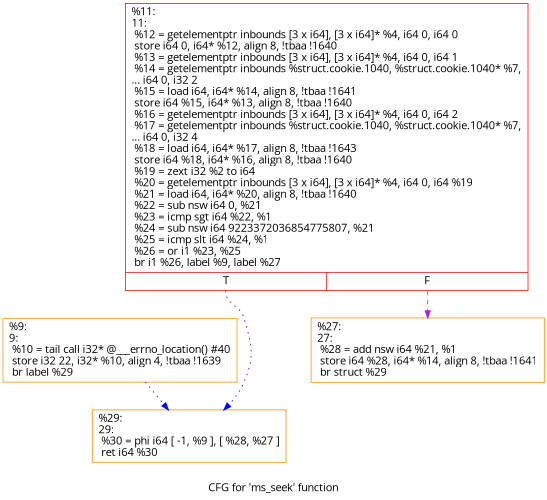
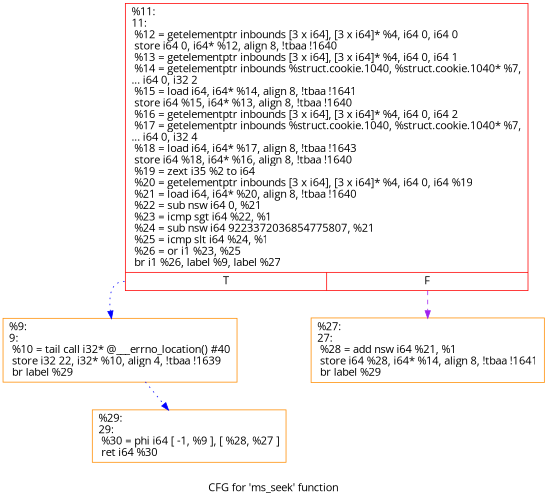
(193, 172) -> (193, 172)
(251, 347) -> (111, 292)
(352, 373) -> (349, 373)
